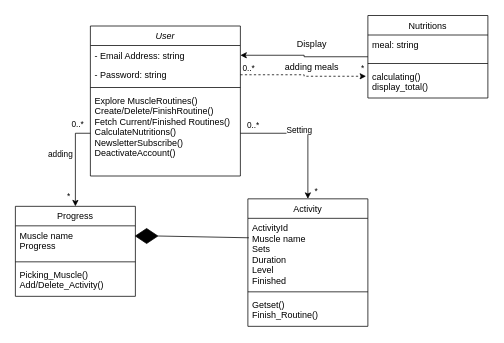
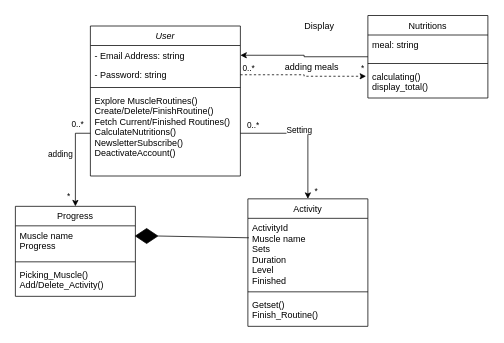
(312, 45) -> (319, 26)
